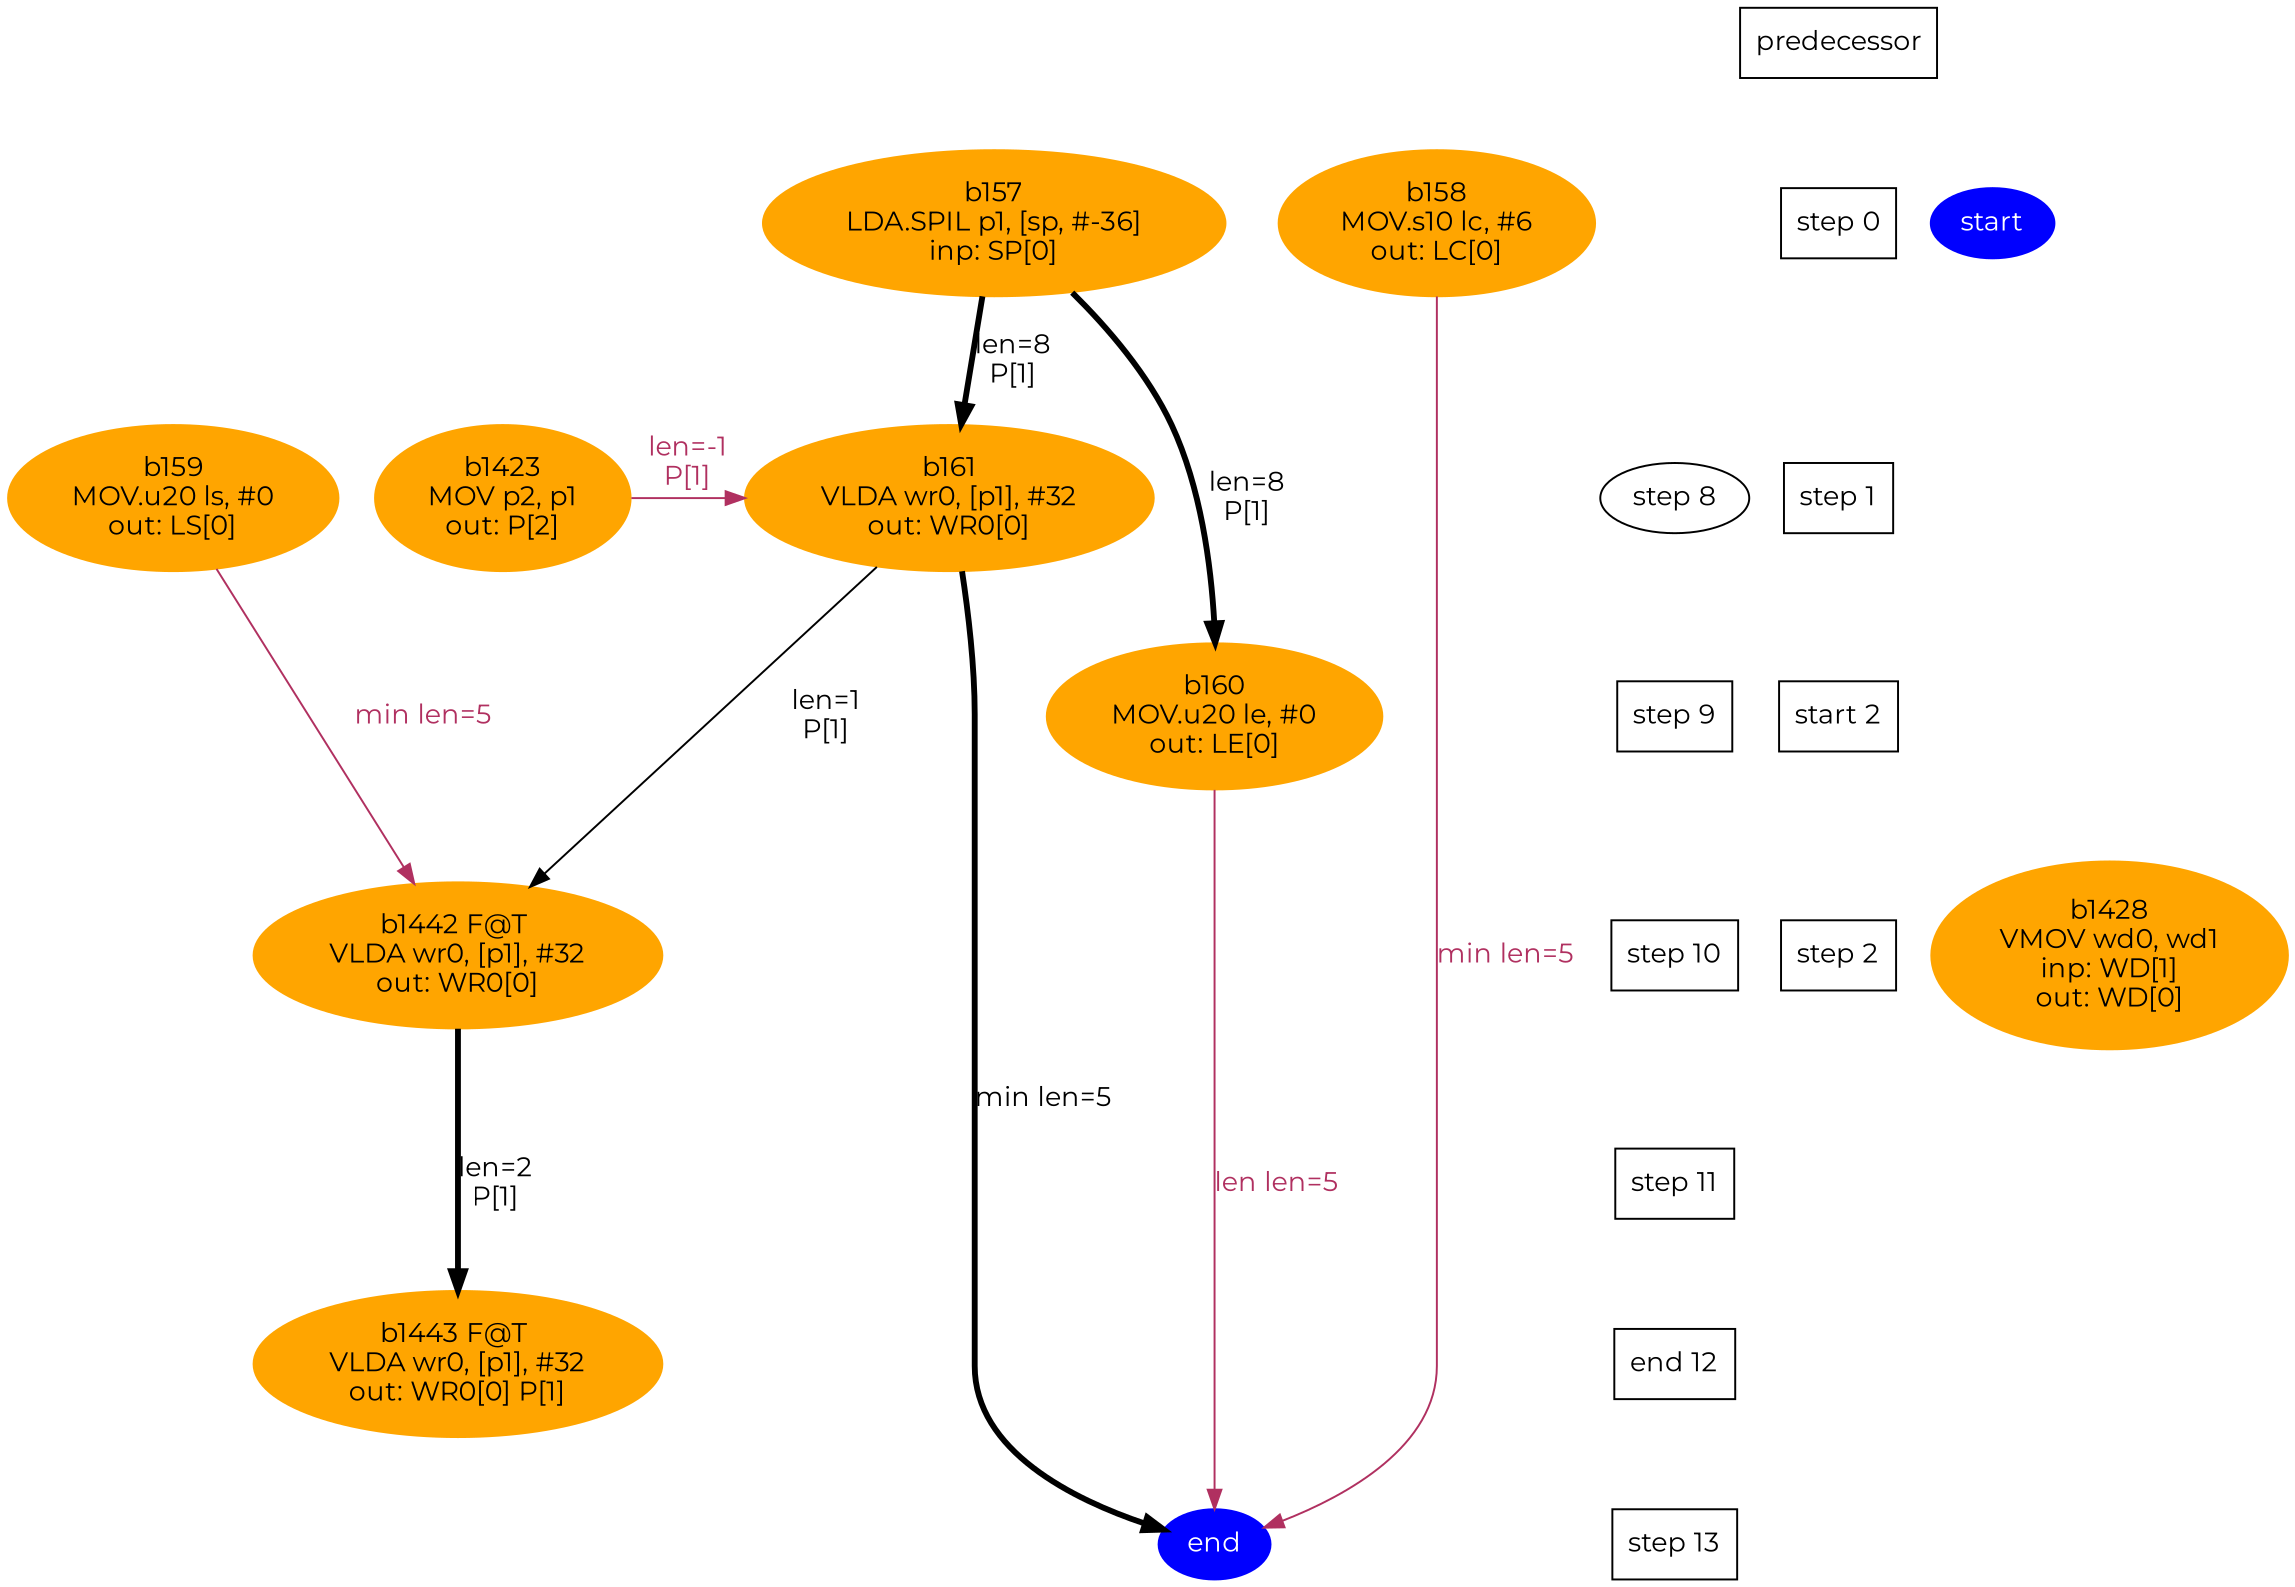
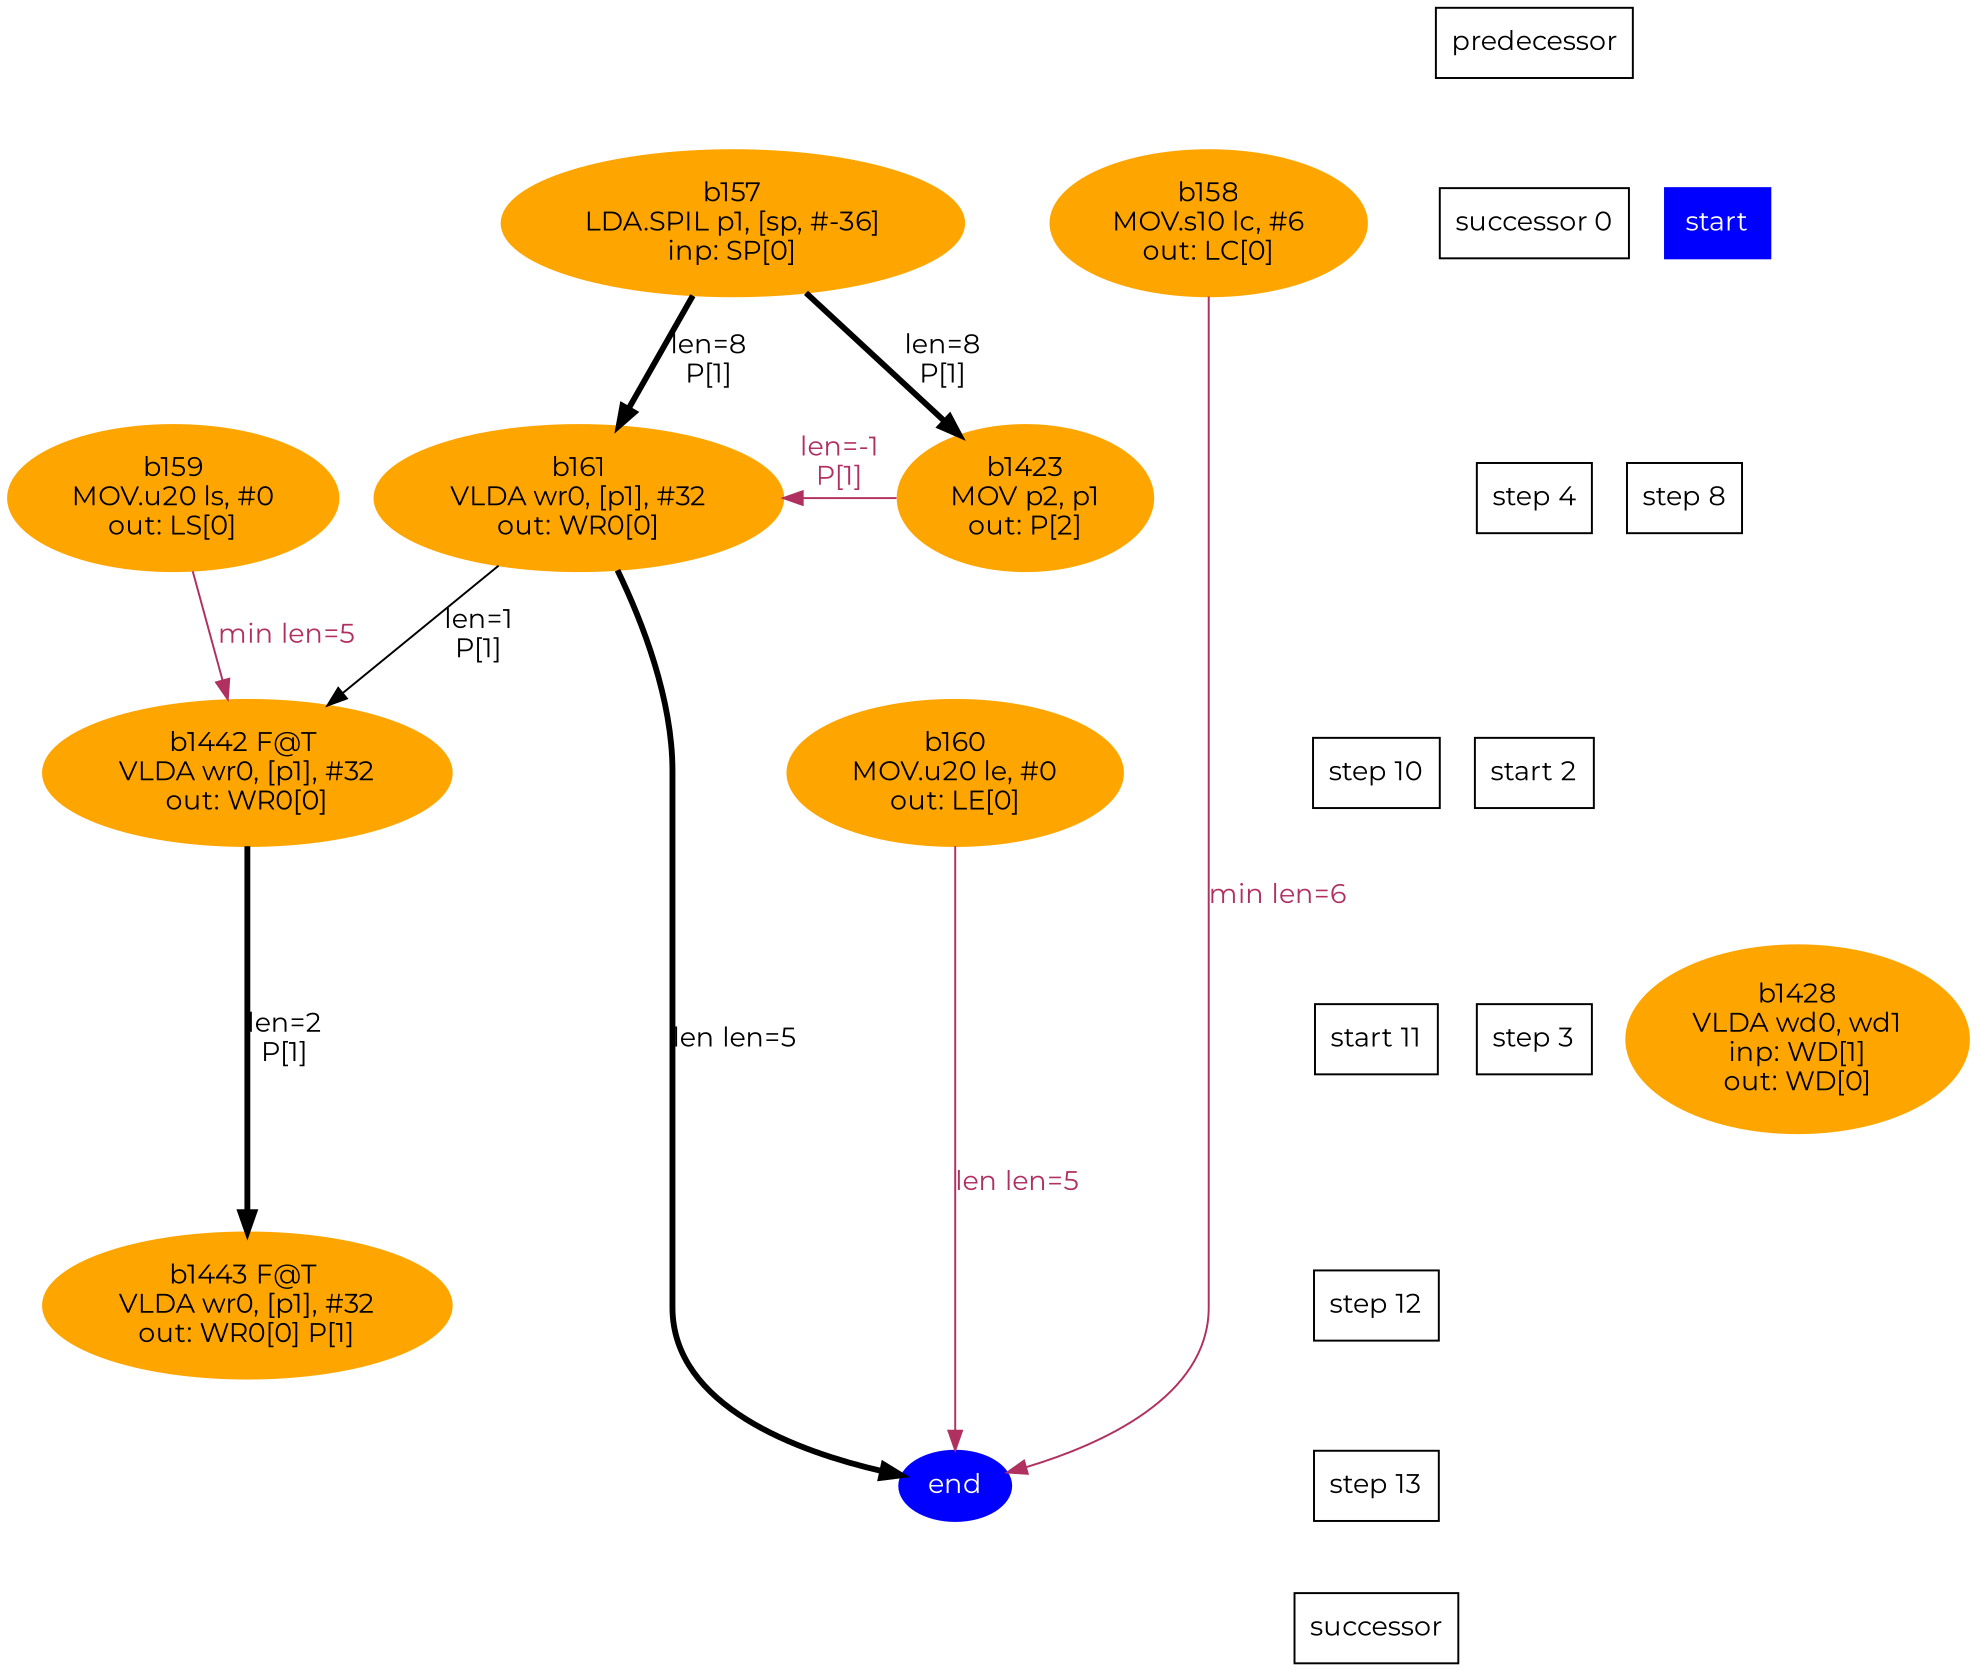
(1839, 223) -> (1534, 223)
(1993, 223) -> (1718, 223)
(1179, 442) -> (875, 357)
(1675, 498) -> (1685, 498)
(1839, 498) -> (1534, 498)
(1675, 716) -> none
(1506, 955) -> (1278, 896)
(1839, 955) -> (1534, 1039)
(2110, 955) -> (1798, 1039)
(1044, 1099) -> (735, 1039)
(1675, 1184) -> (1376, 1039)
(1675, 1364) -> (1376, 1306)
none -> (1376, 1628)
